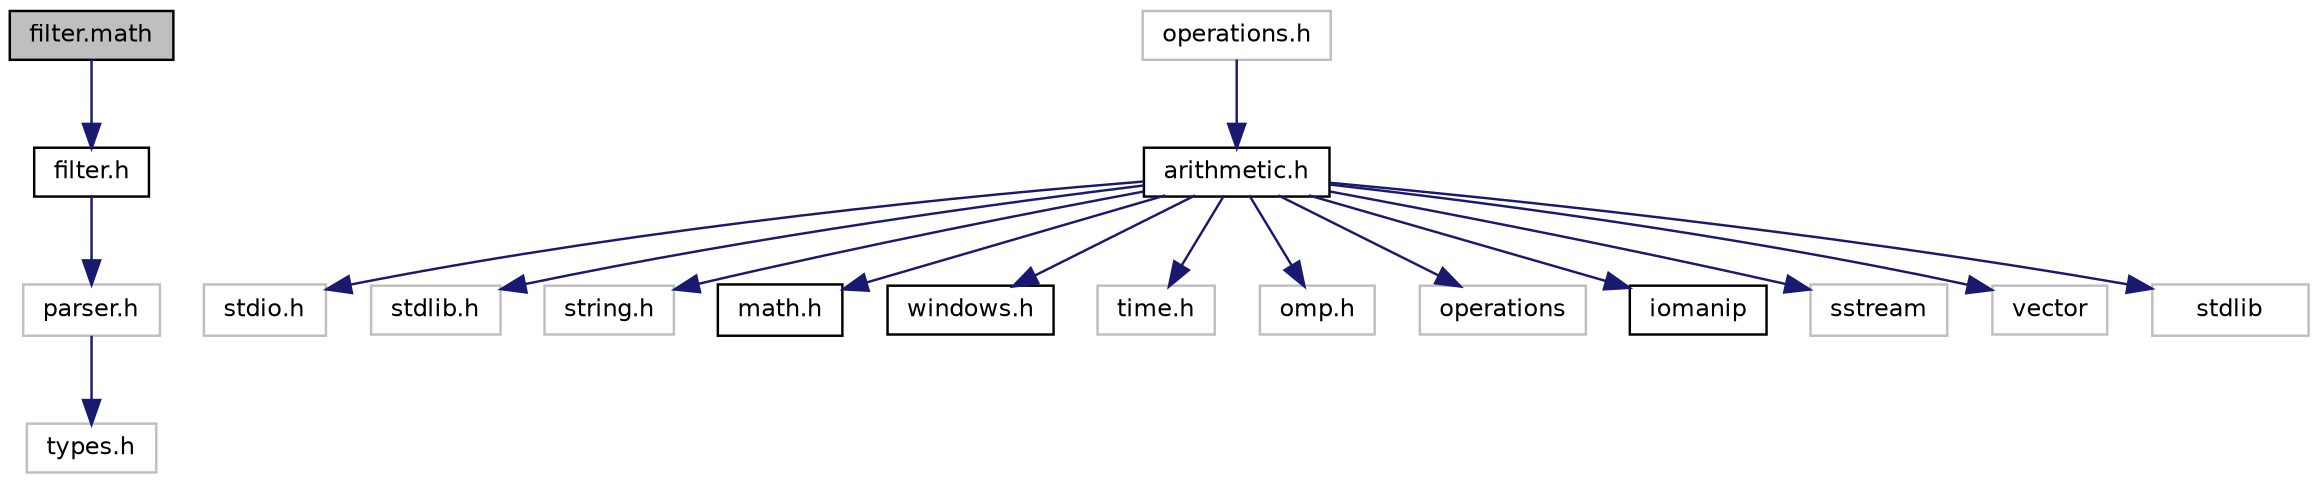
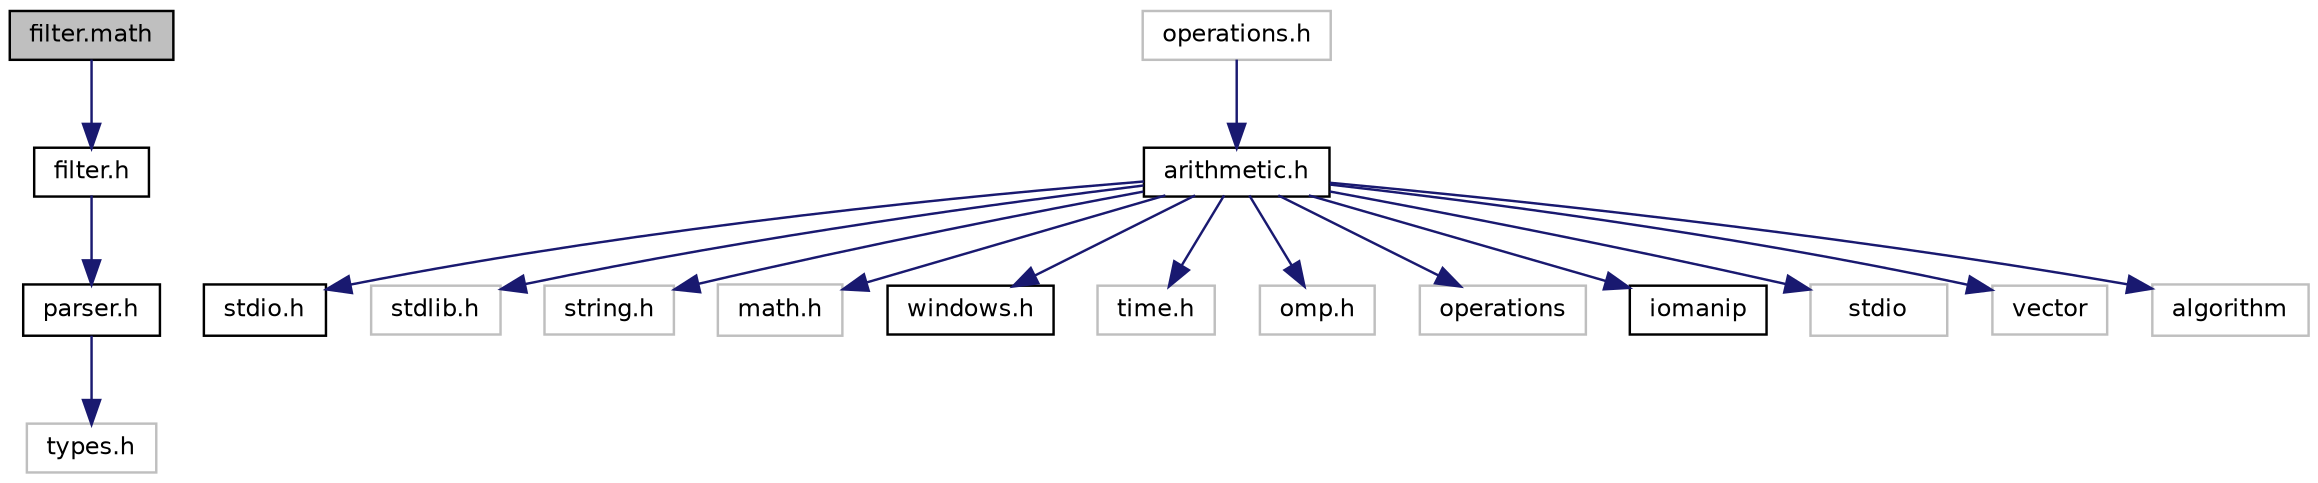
(92, 310) -> (92, 310)
(265, 310) -> (265, 310)
(780, 310) -> (780, 310)
(1879, 310) -> (1879, 310)
(2230, 310) -> (2230, 310)
